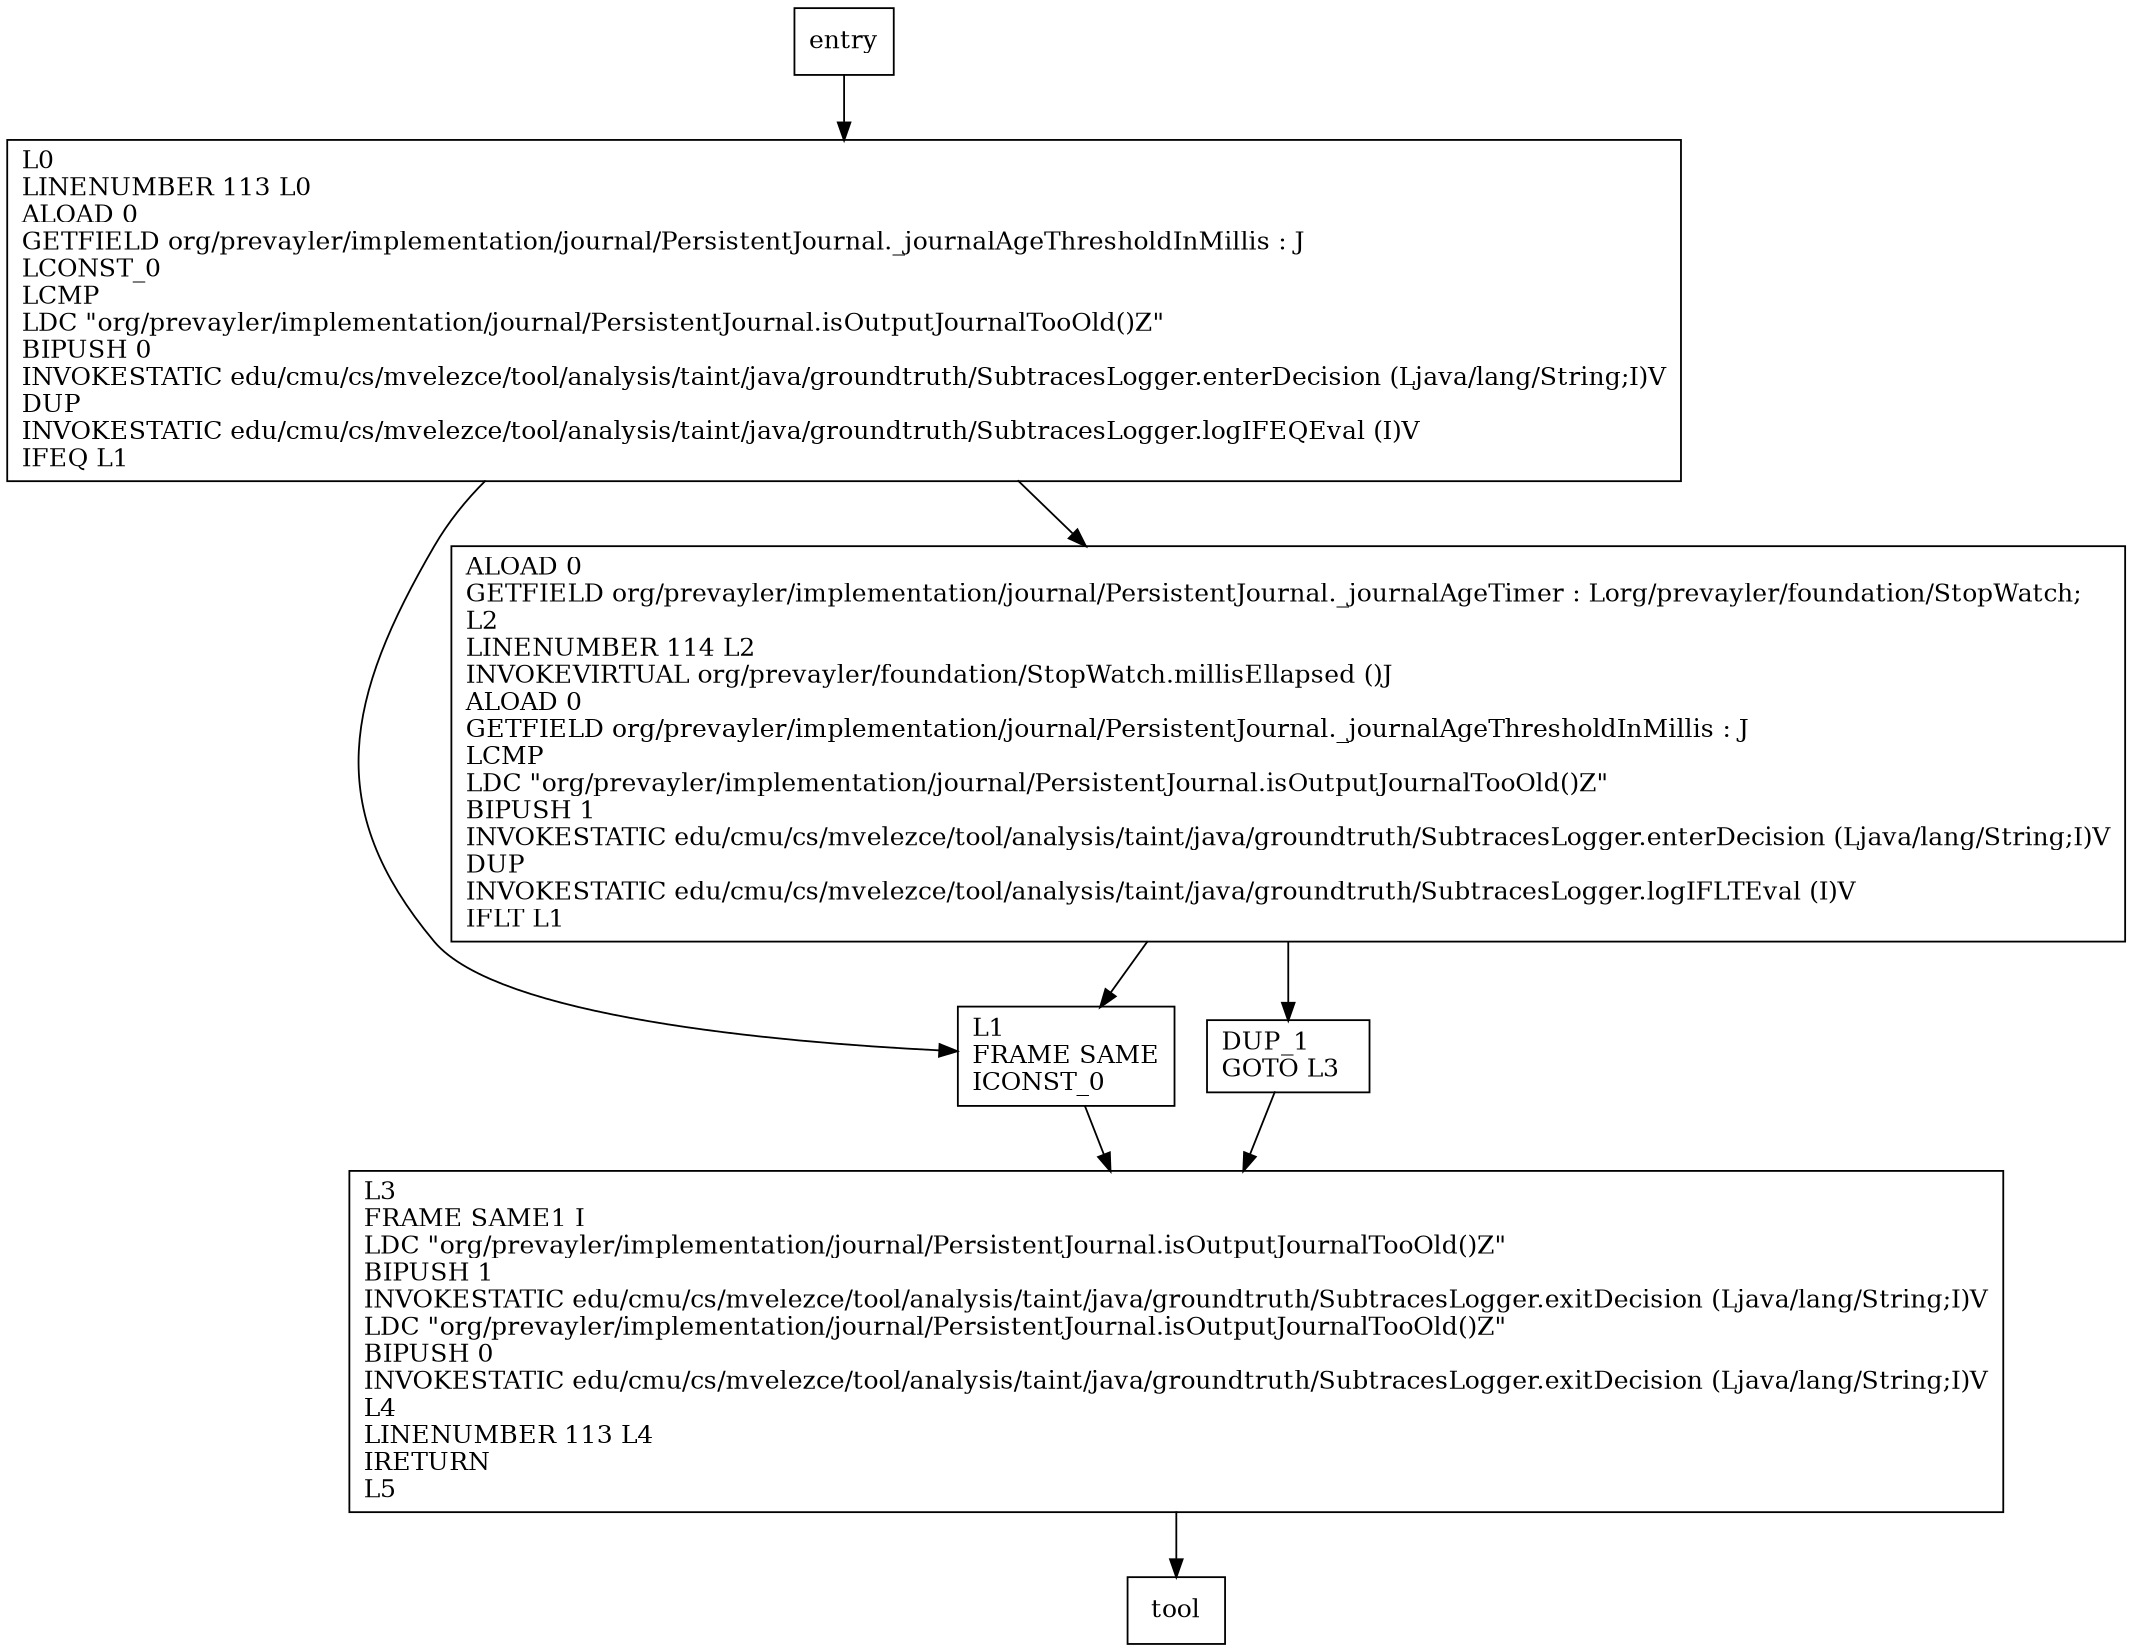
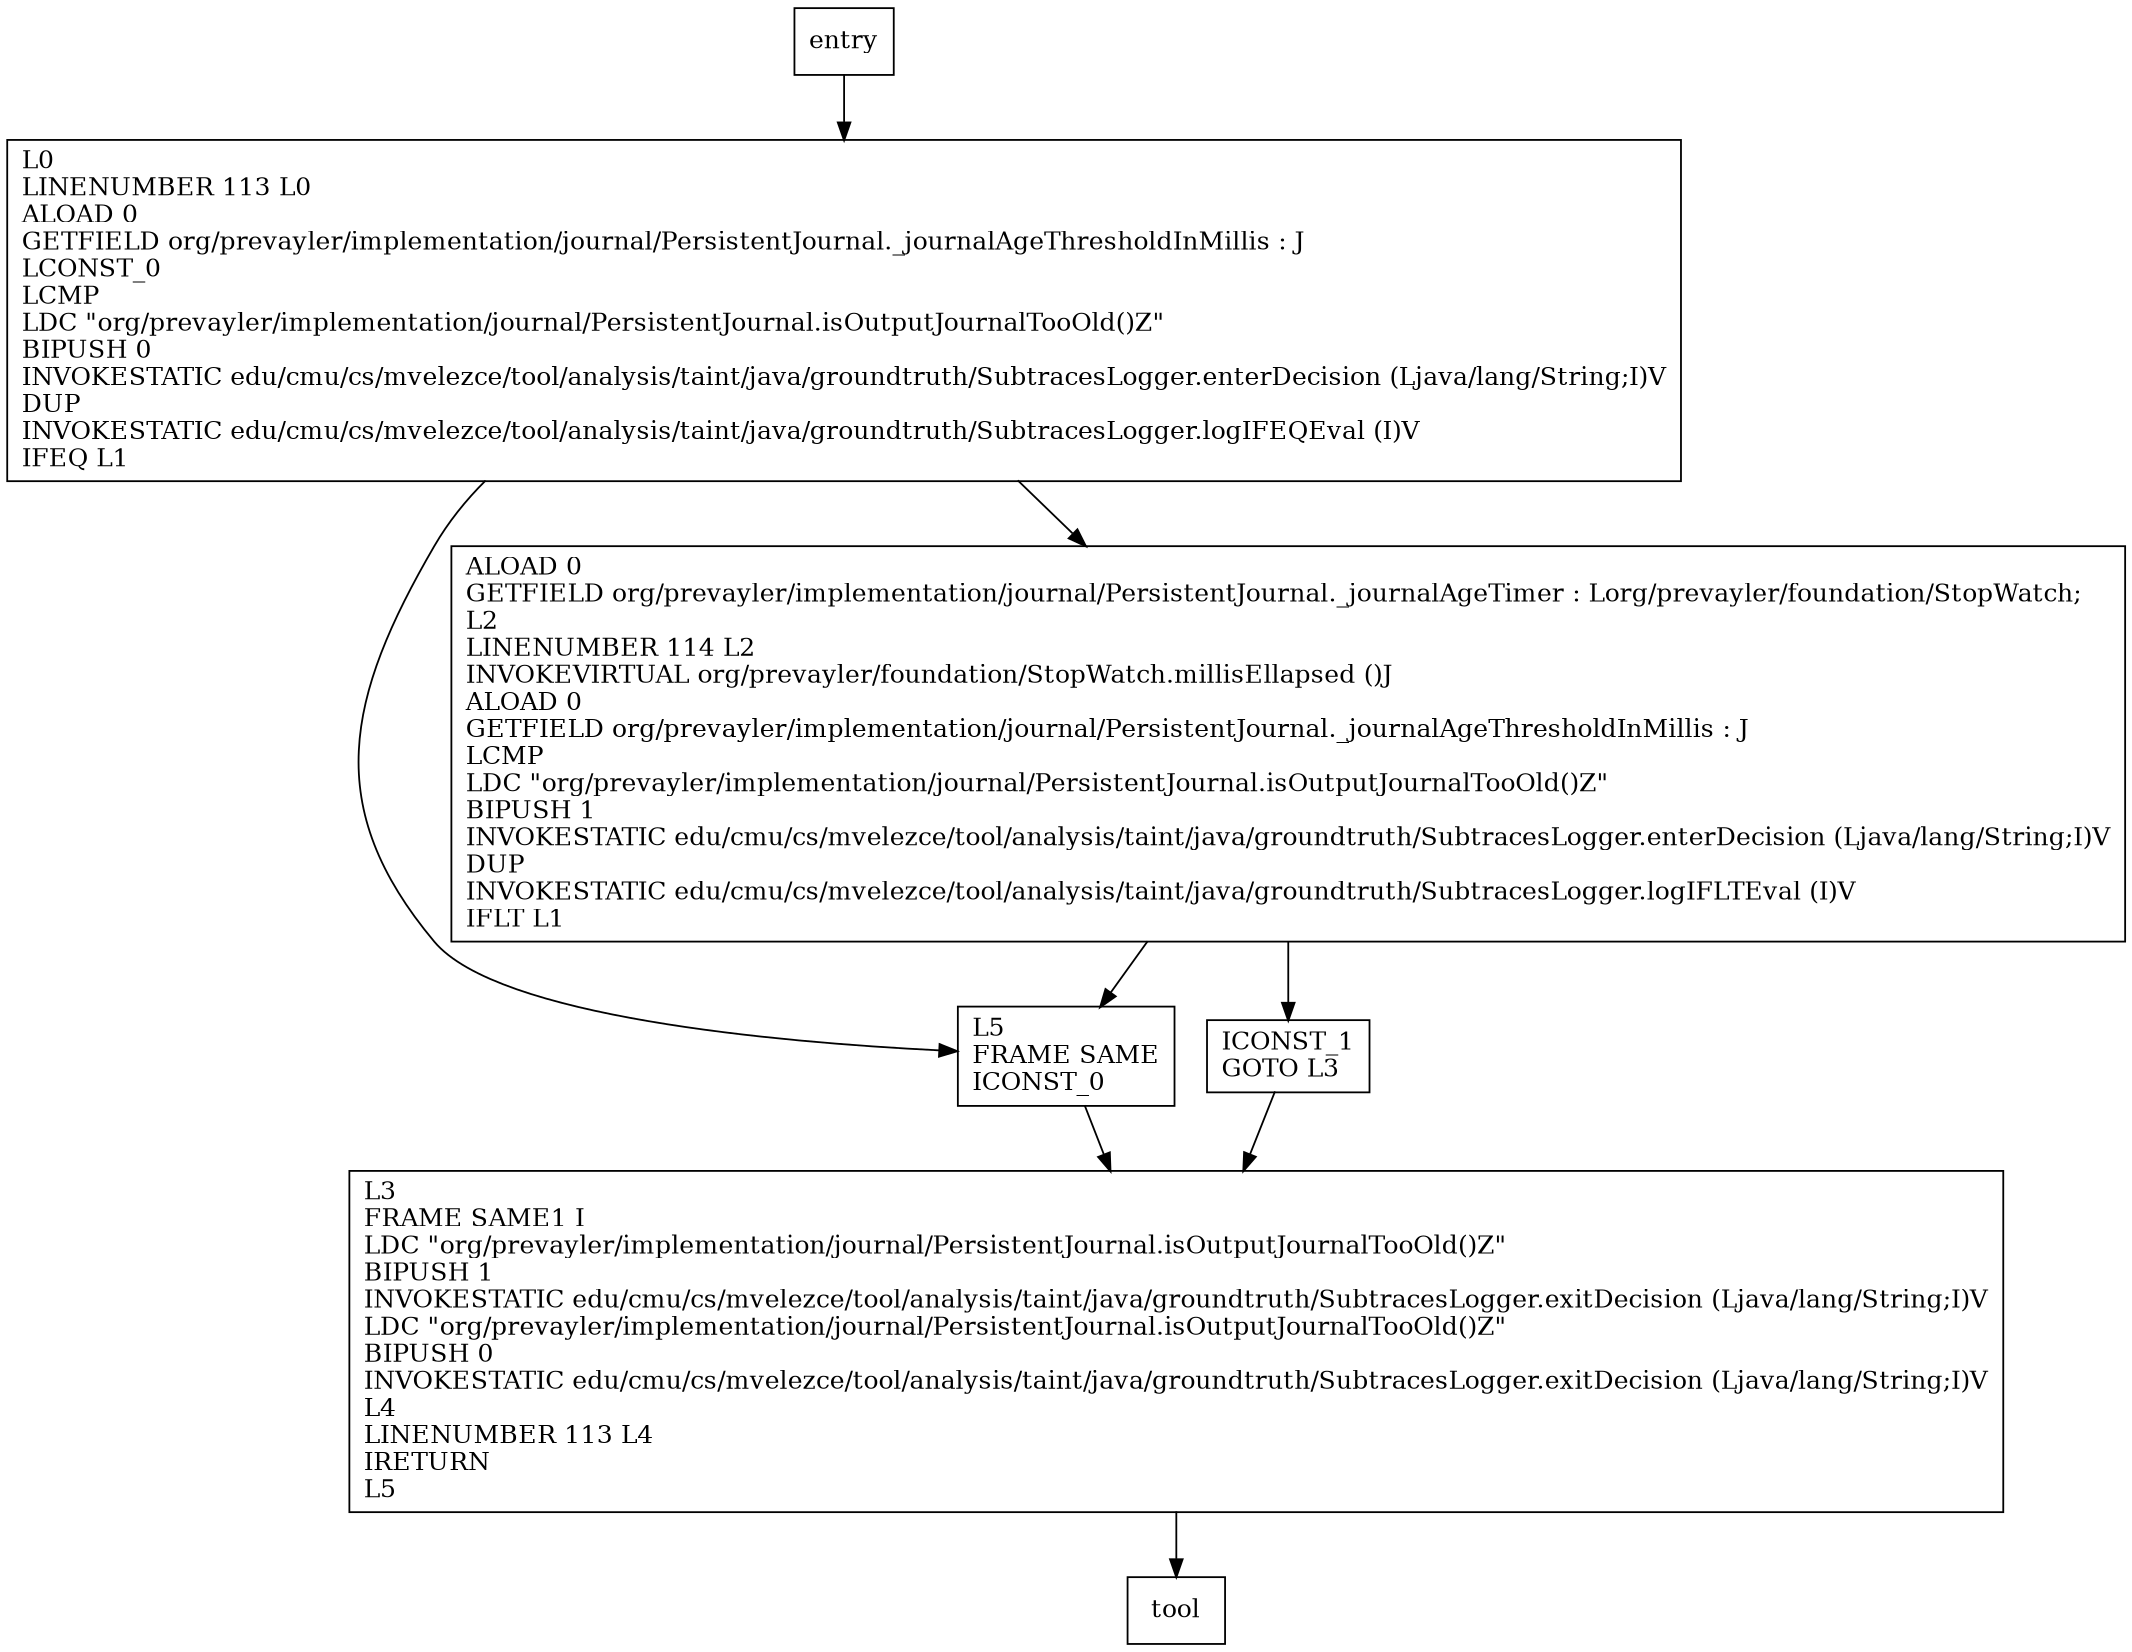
(1066, 1056) -> (1066, 1056)
(1288, 1056) -> (1288, 1056)
